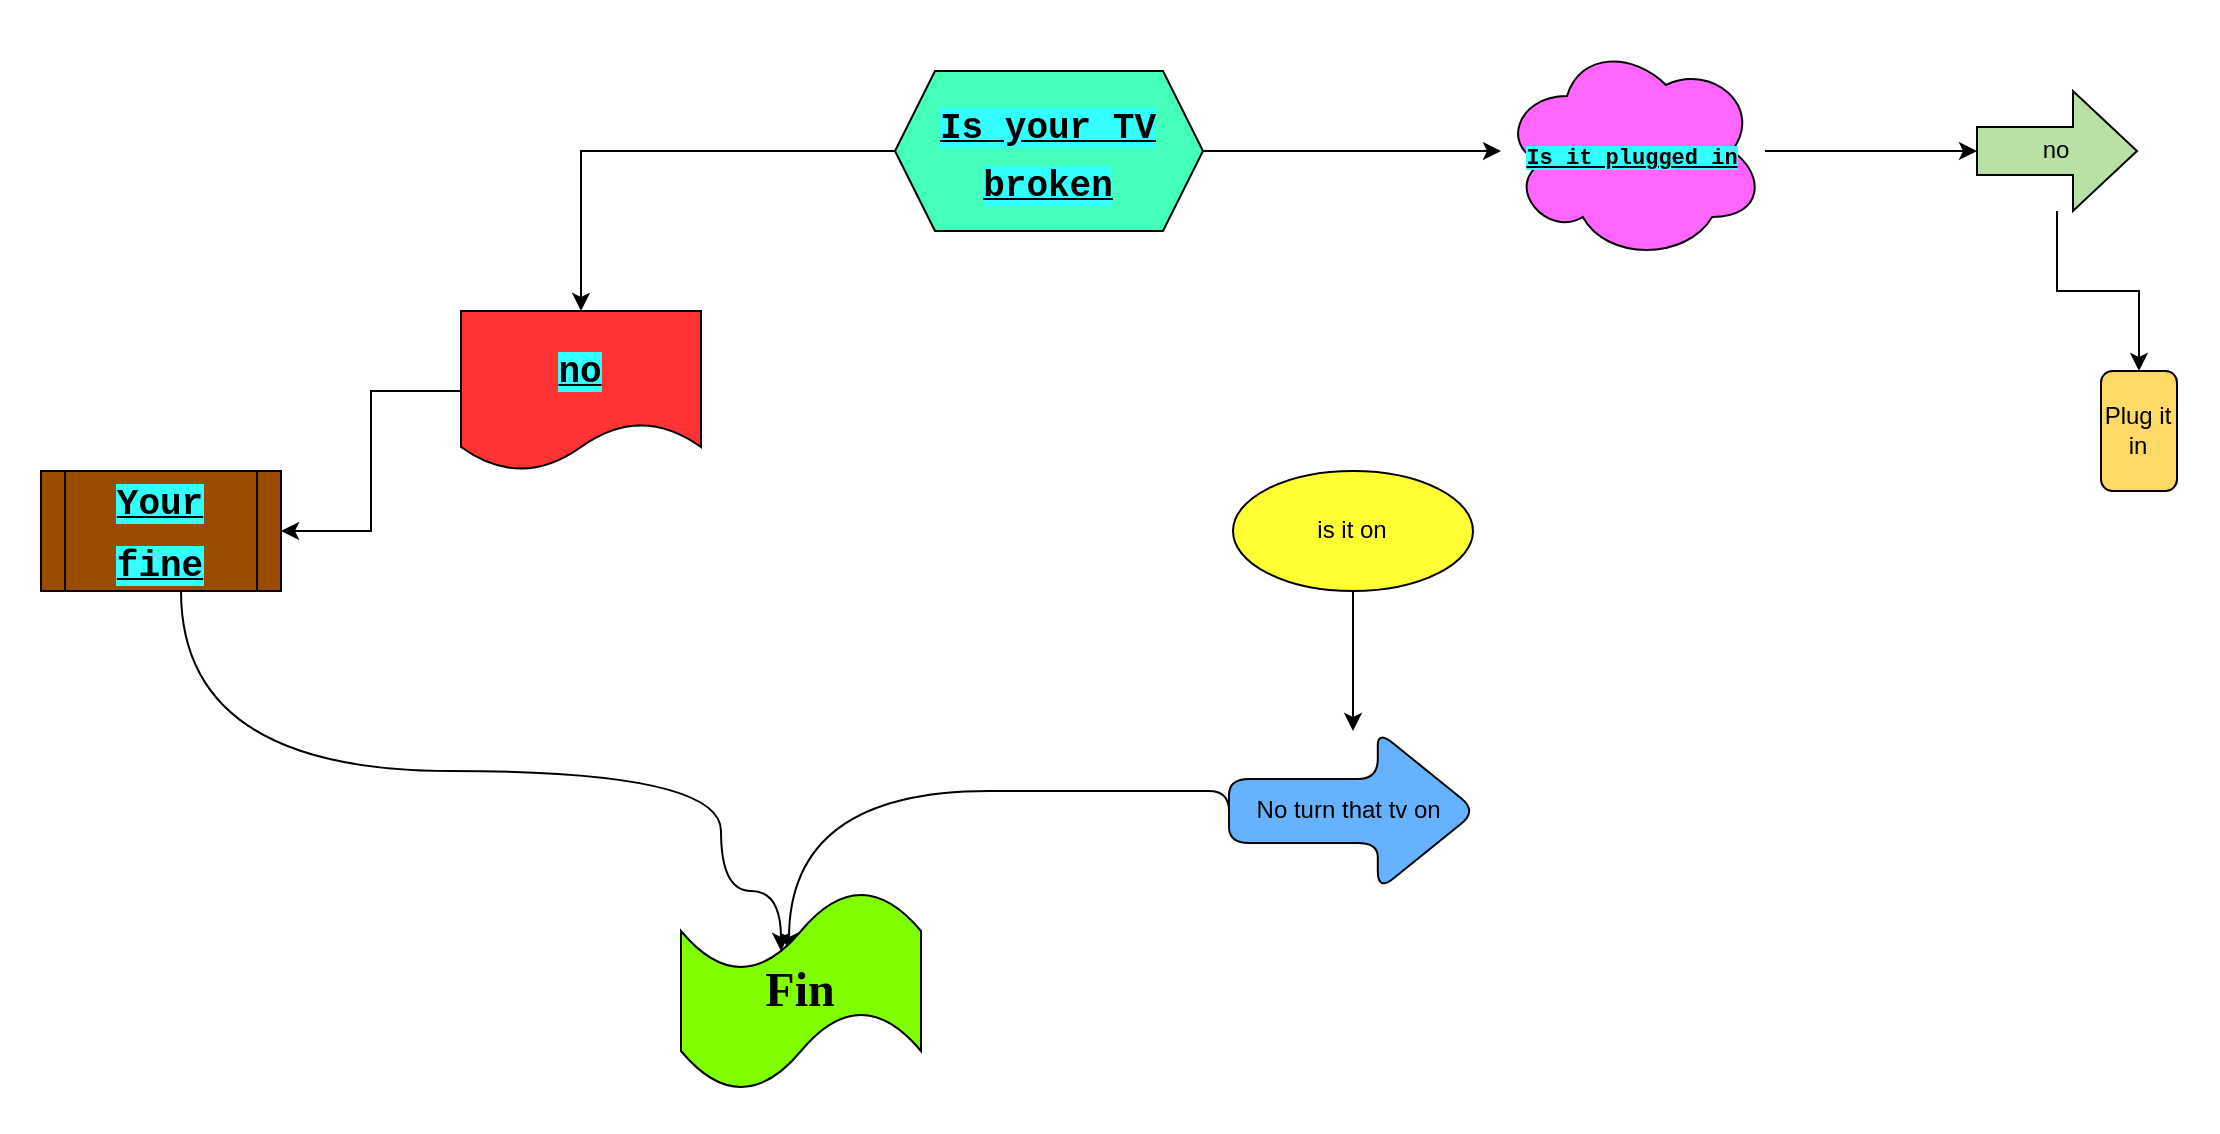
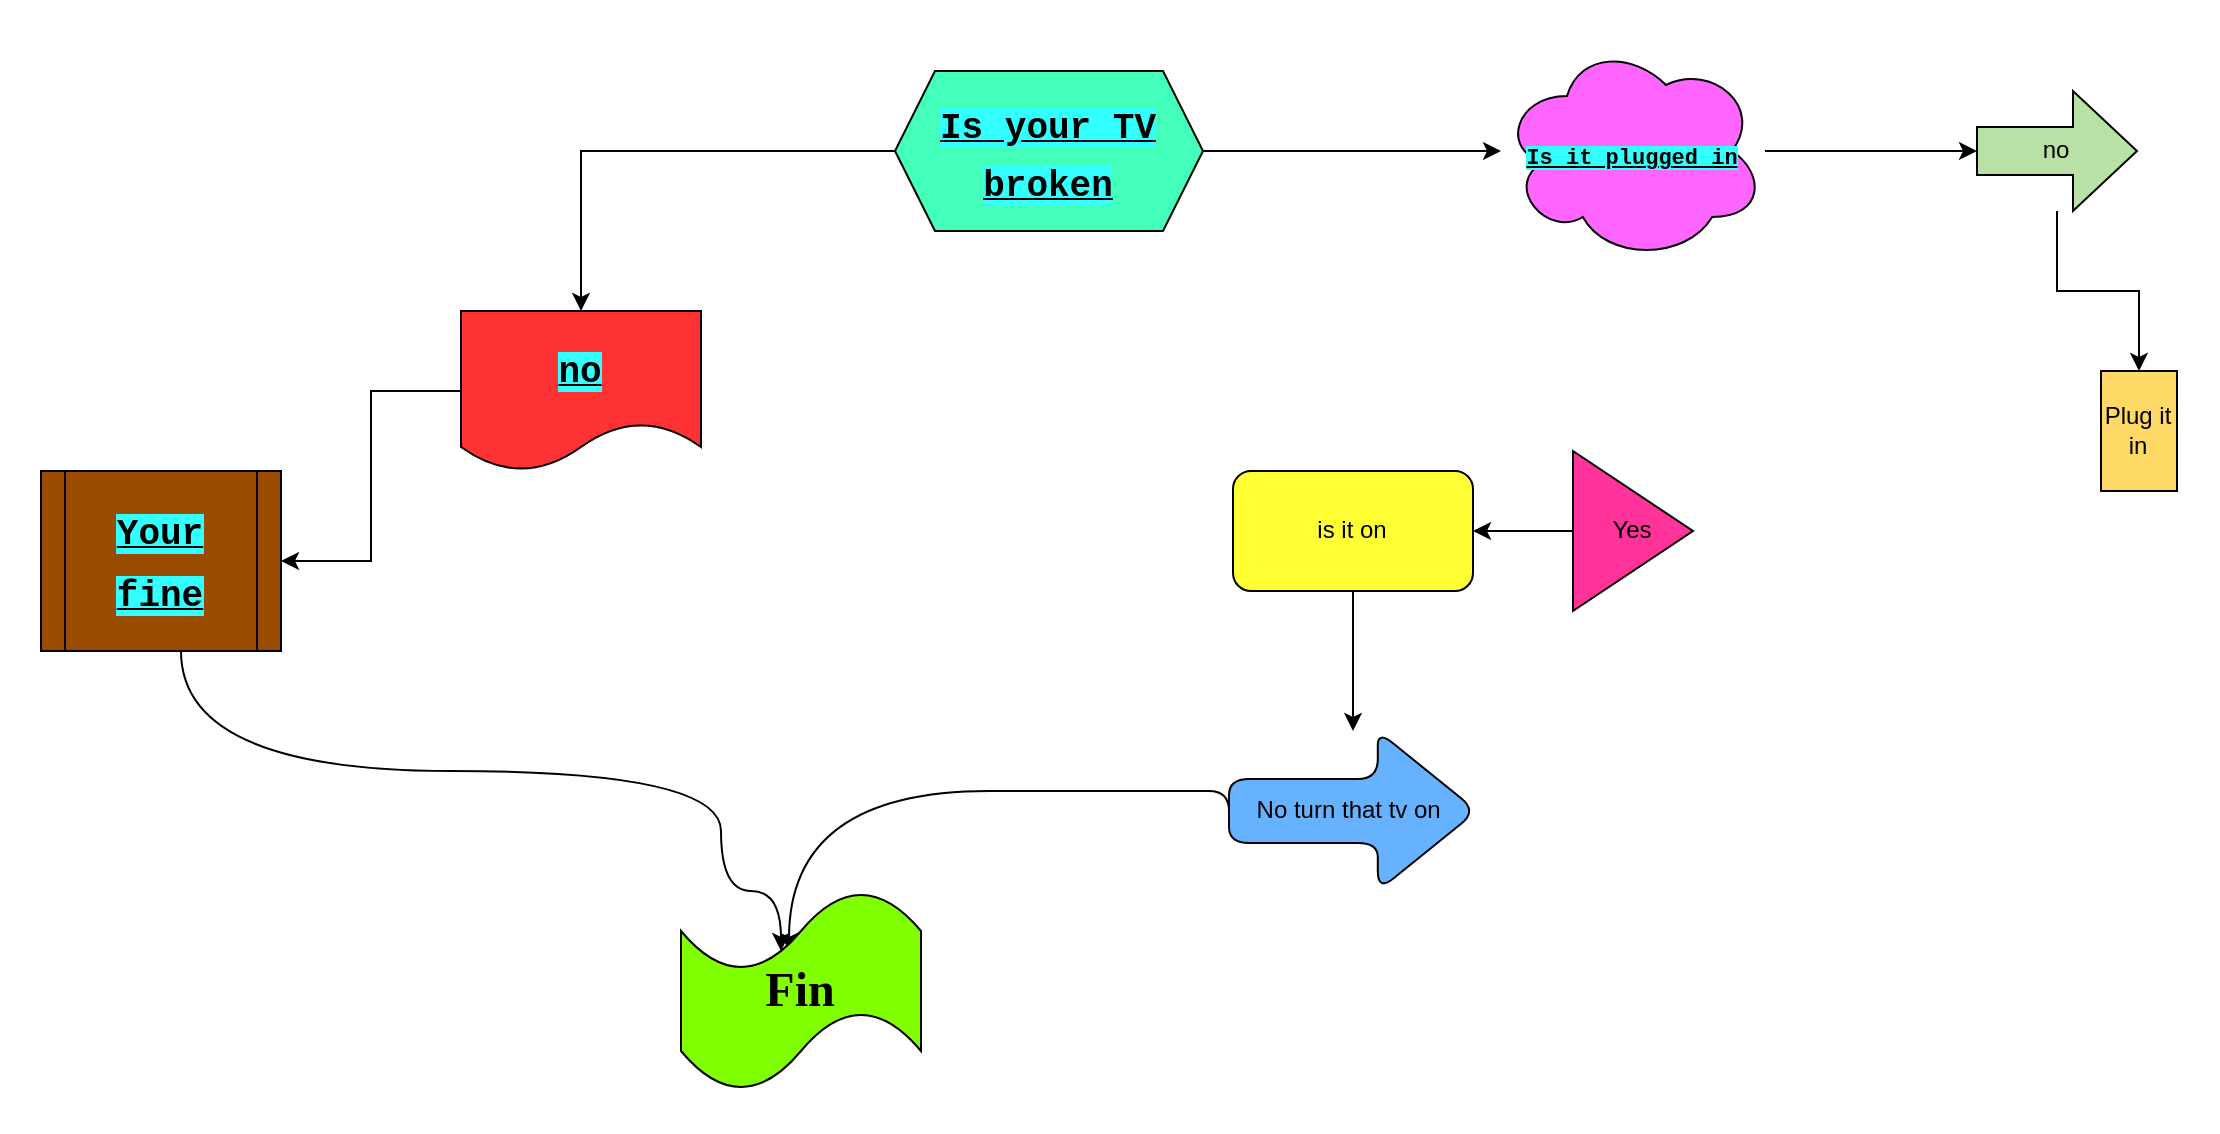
(2139, 431) -> (2139, 431)
(161, 531) -> (161, 561)
(1353, 531) -> (1353, 531)
none -> (1530, 531)
none -> (1633, 531)
